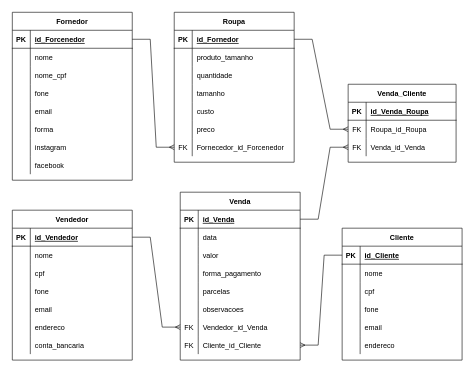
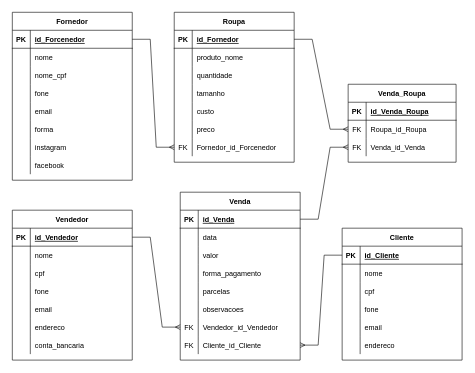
(227, 58) -> (221, 58)
(402, 94) -> (402, 94)
(244, 148) -> (240, 148)
(236, 328) -> (242, 328)
